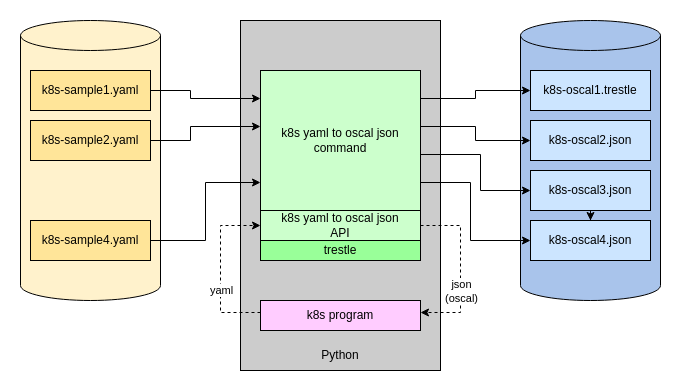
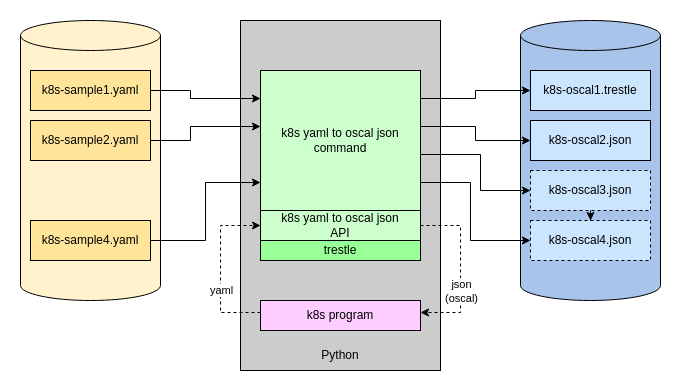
(591, 191) -> (591, 191)
(591, 241) -> (591, 241)
